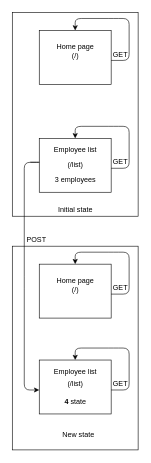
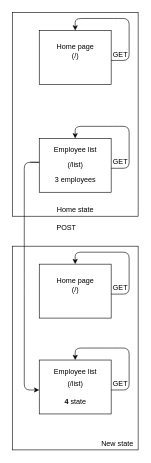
(76, 210) -> (76, 210)
(36, 240) -> (66, 228)
(78, 435) -> (117, 444)
